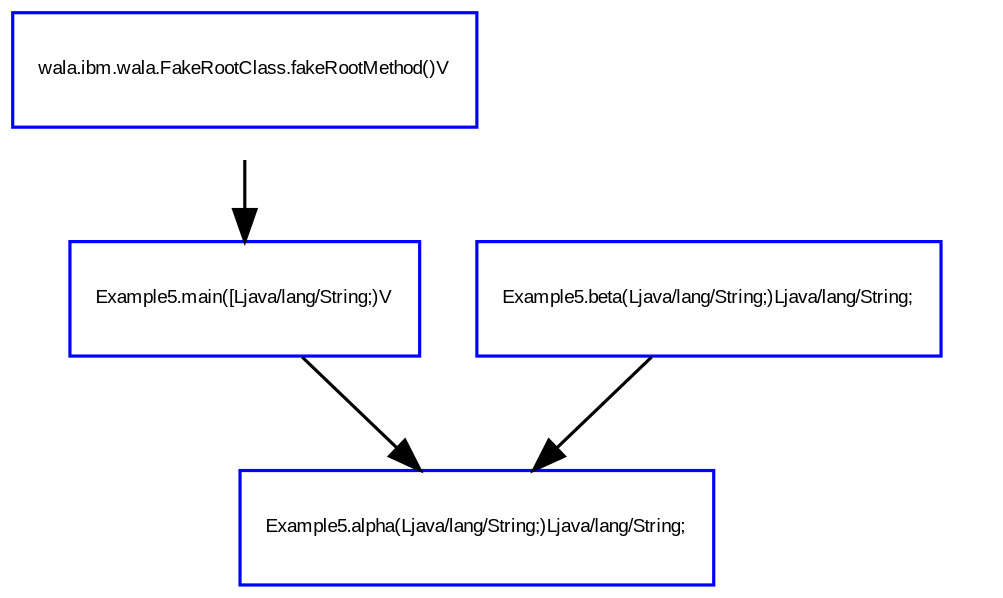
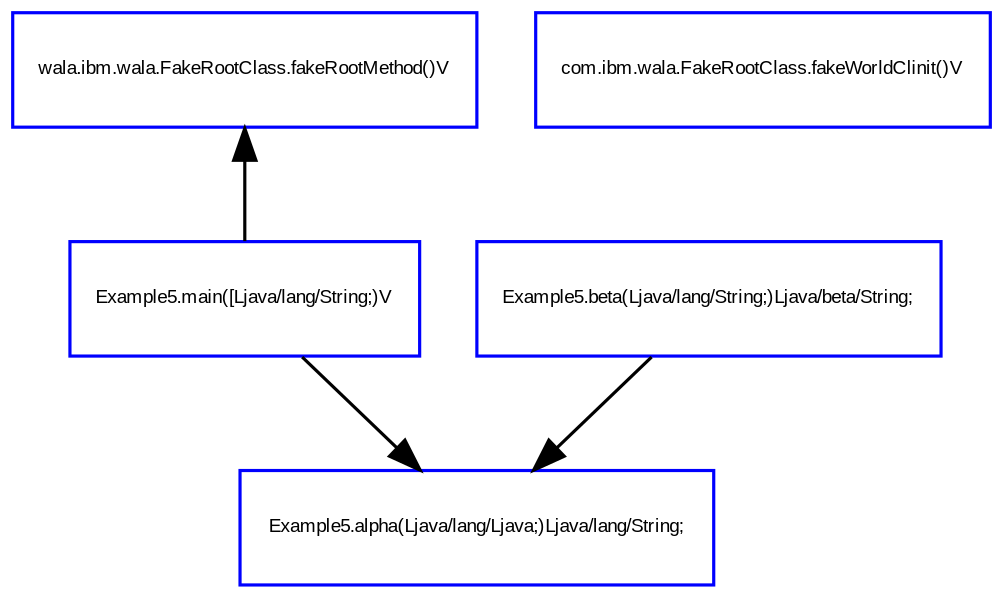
none -> (763, 70)
(245, 184) -> (245, 201)
(709, 299) -> (709, 299)
(477, 528) -> (477, 528)
